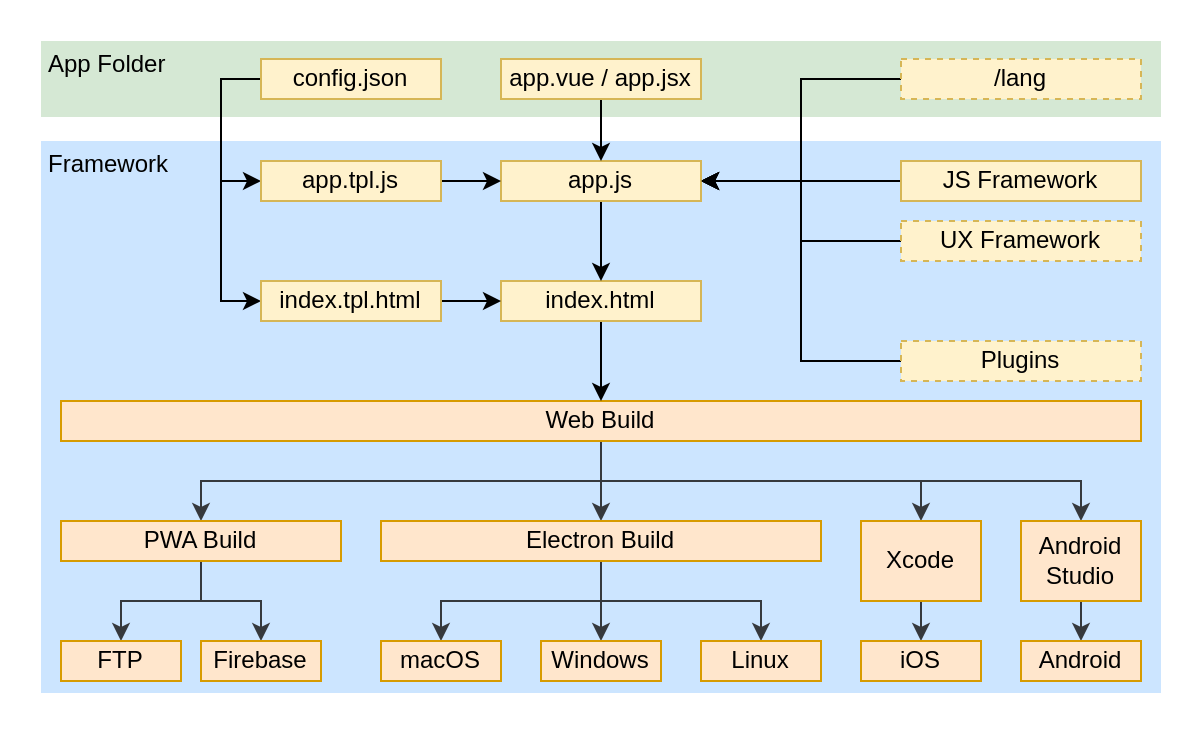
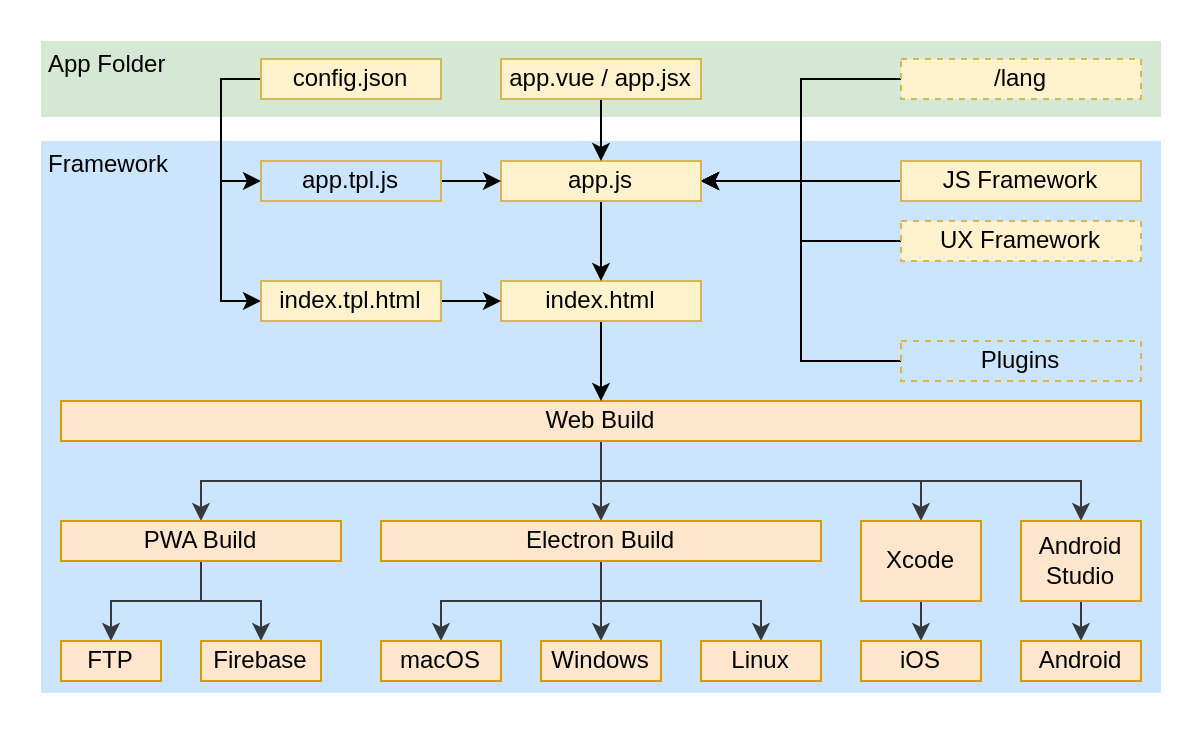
(351, 181) -> (351, 181)
(1021, 361) -> (1021, 361)
(121, 661) -> (111, 661)
